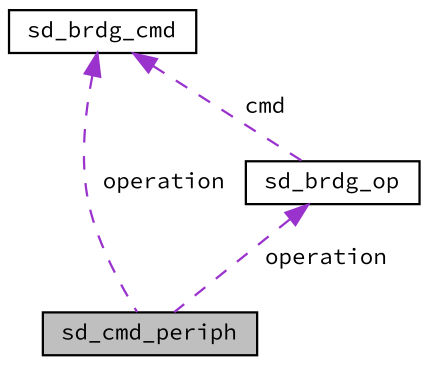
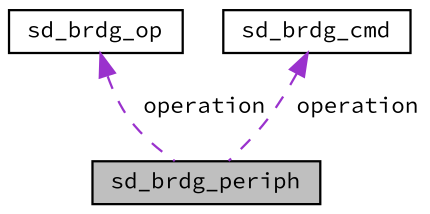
(228, 113) -> none
(150, 334) -> (206, 183)
